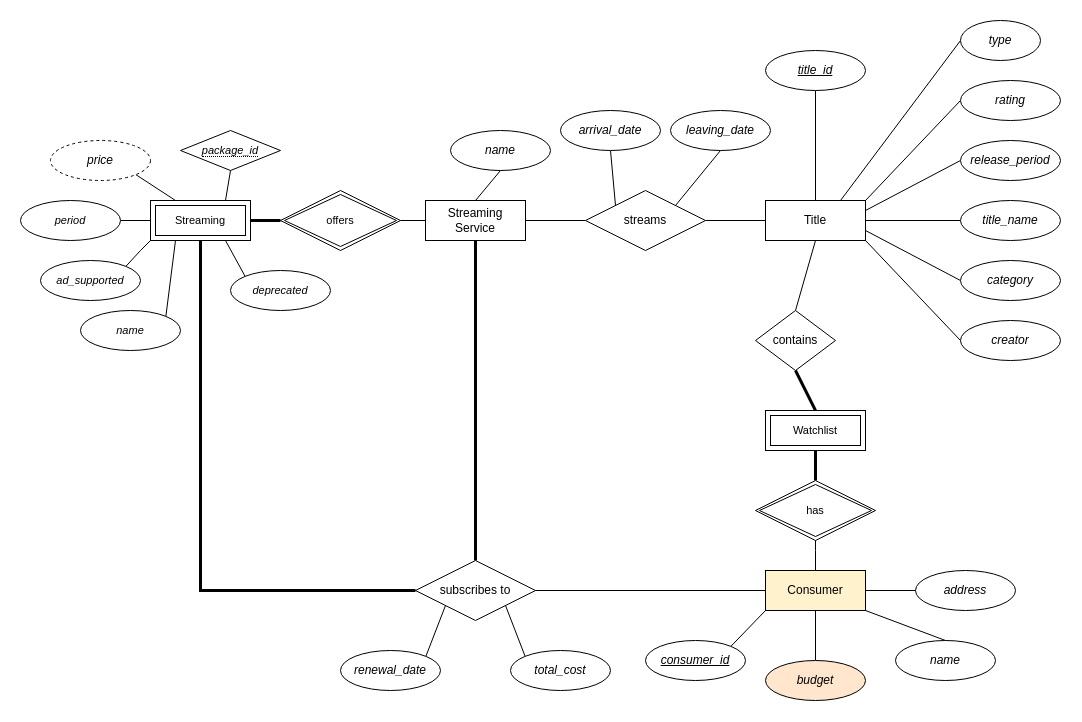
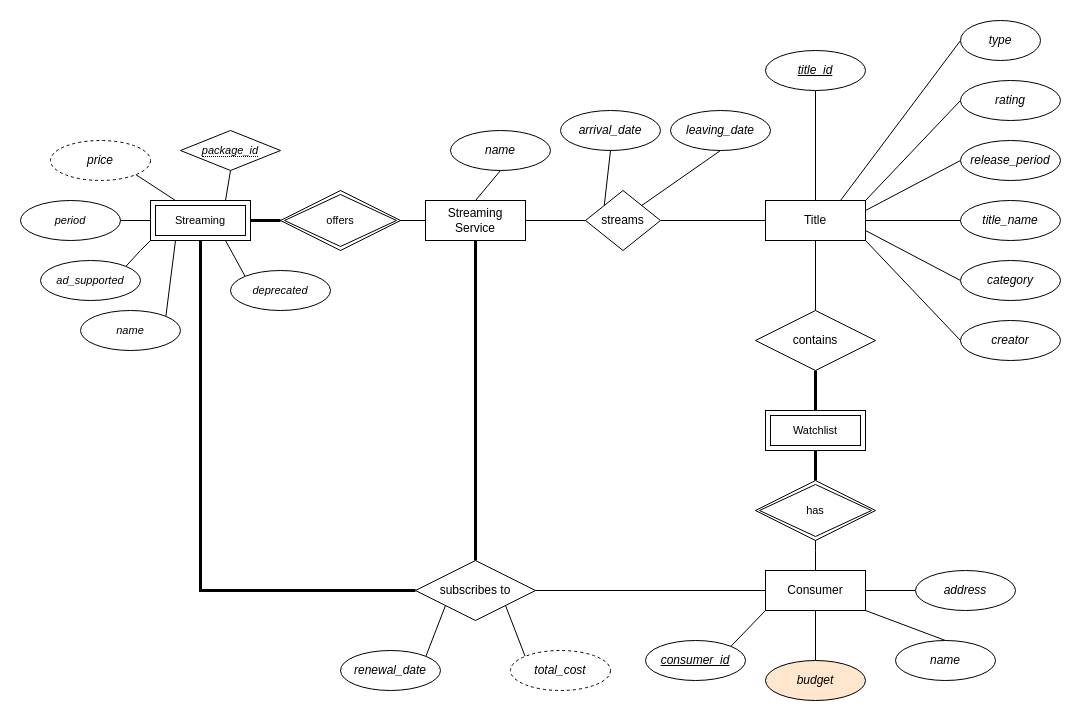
(646, 221) -> (623, 221)
(796, 341) -> (816, 341)
(816, 591) -> (816, 591)
(561, 671) -> (561, 671)
